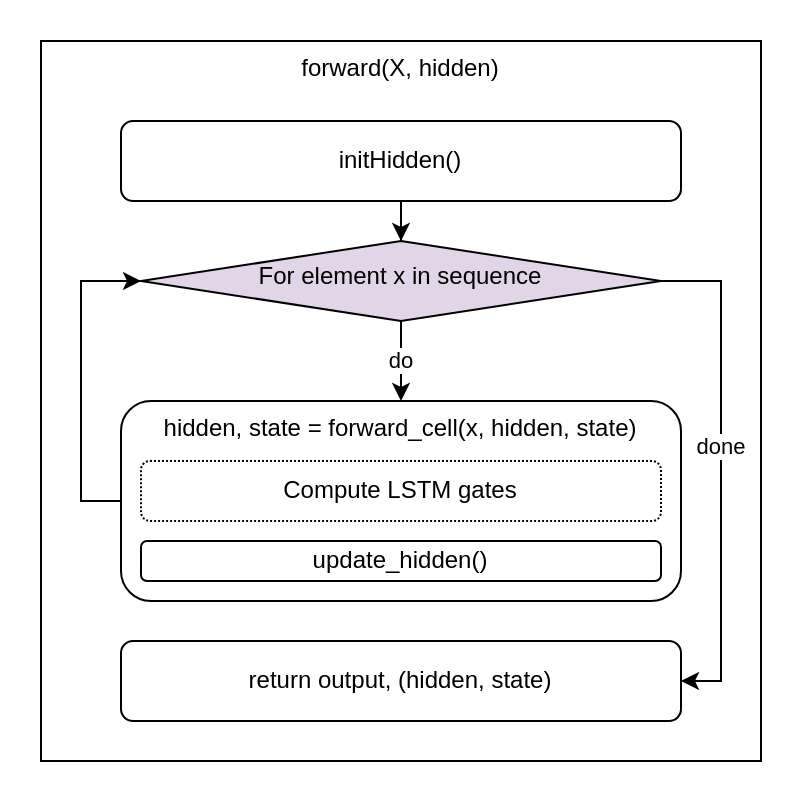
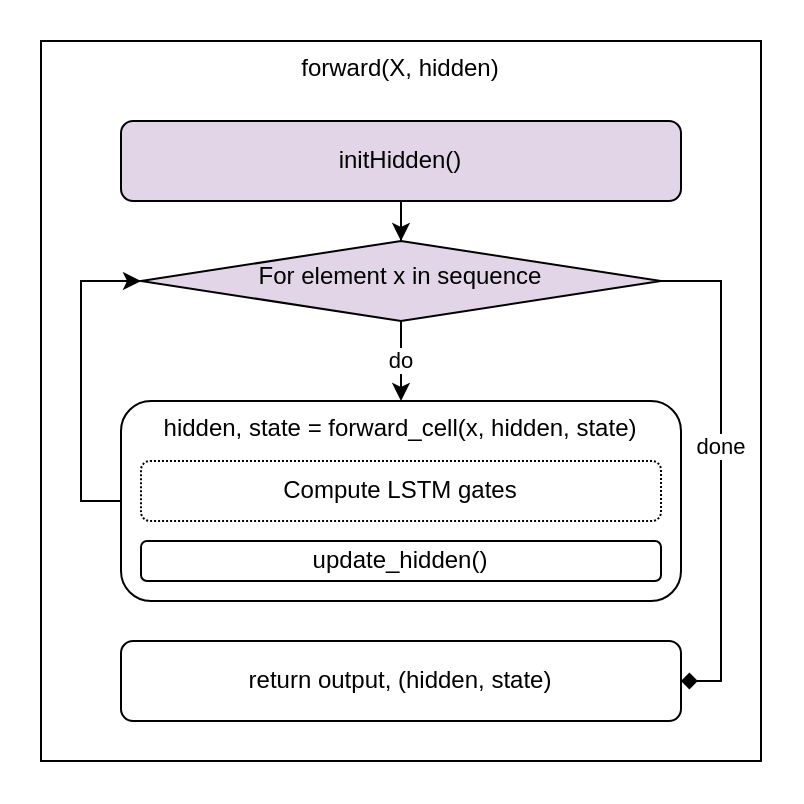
(401, 161) -> (401, 161)
(696, 681) -> (697, 681)
